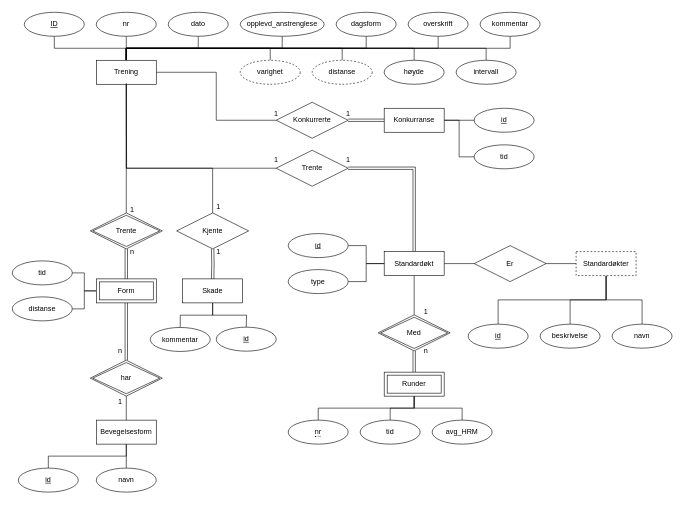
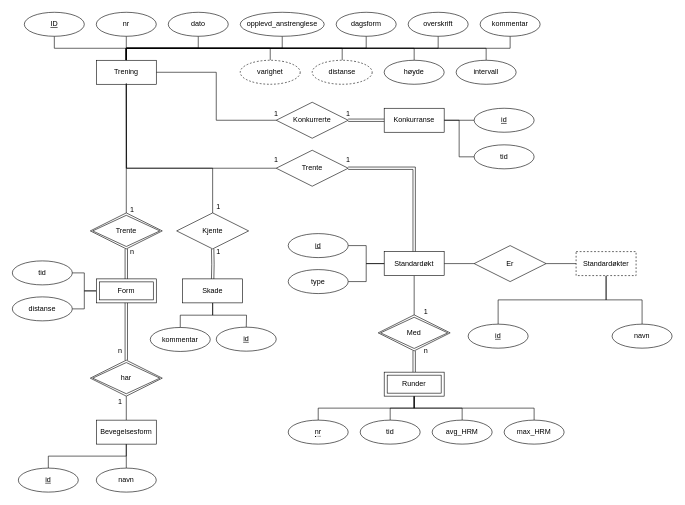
(570, 313) -> none
(570, 336) -> none
none -> (505, 408)
none -> (534, 432)
